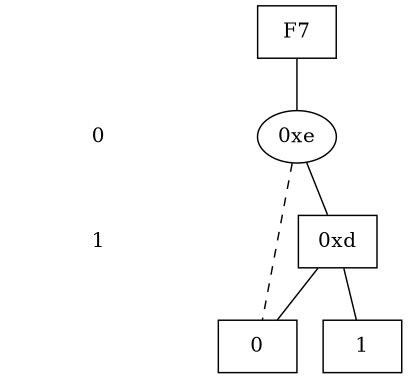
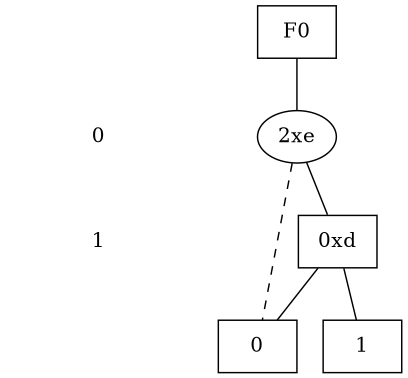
(297, 32) -> (297, 32)
(297, 137) -> (297, 137)
